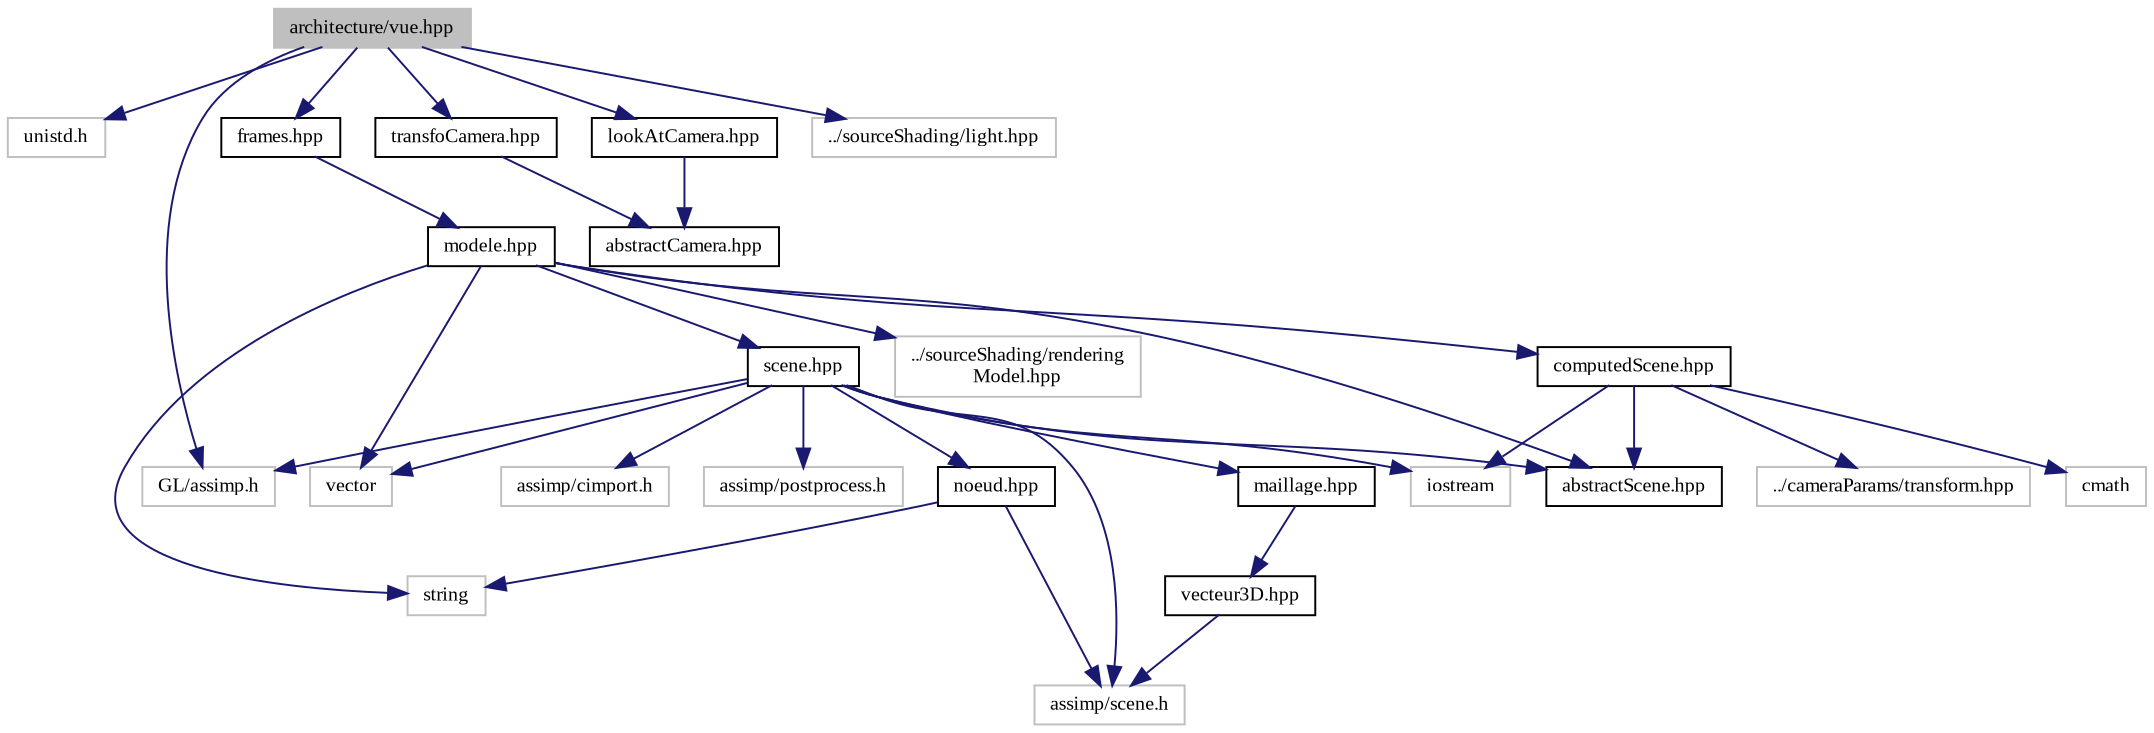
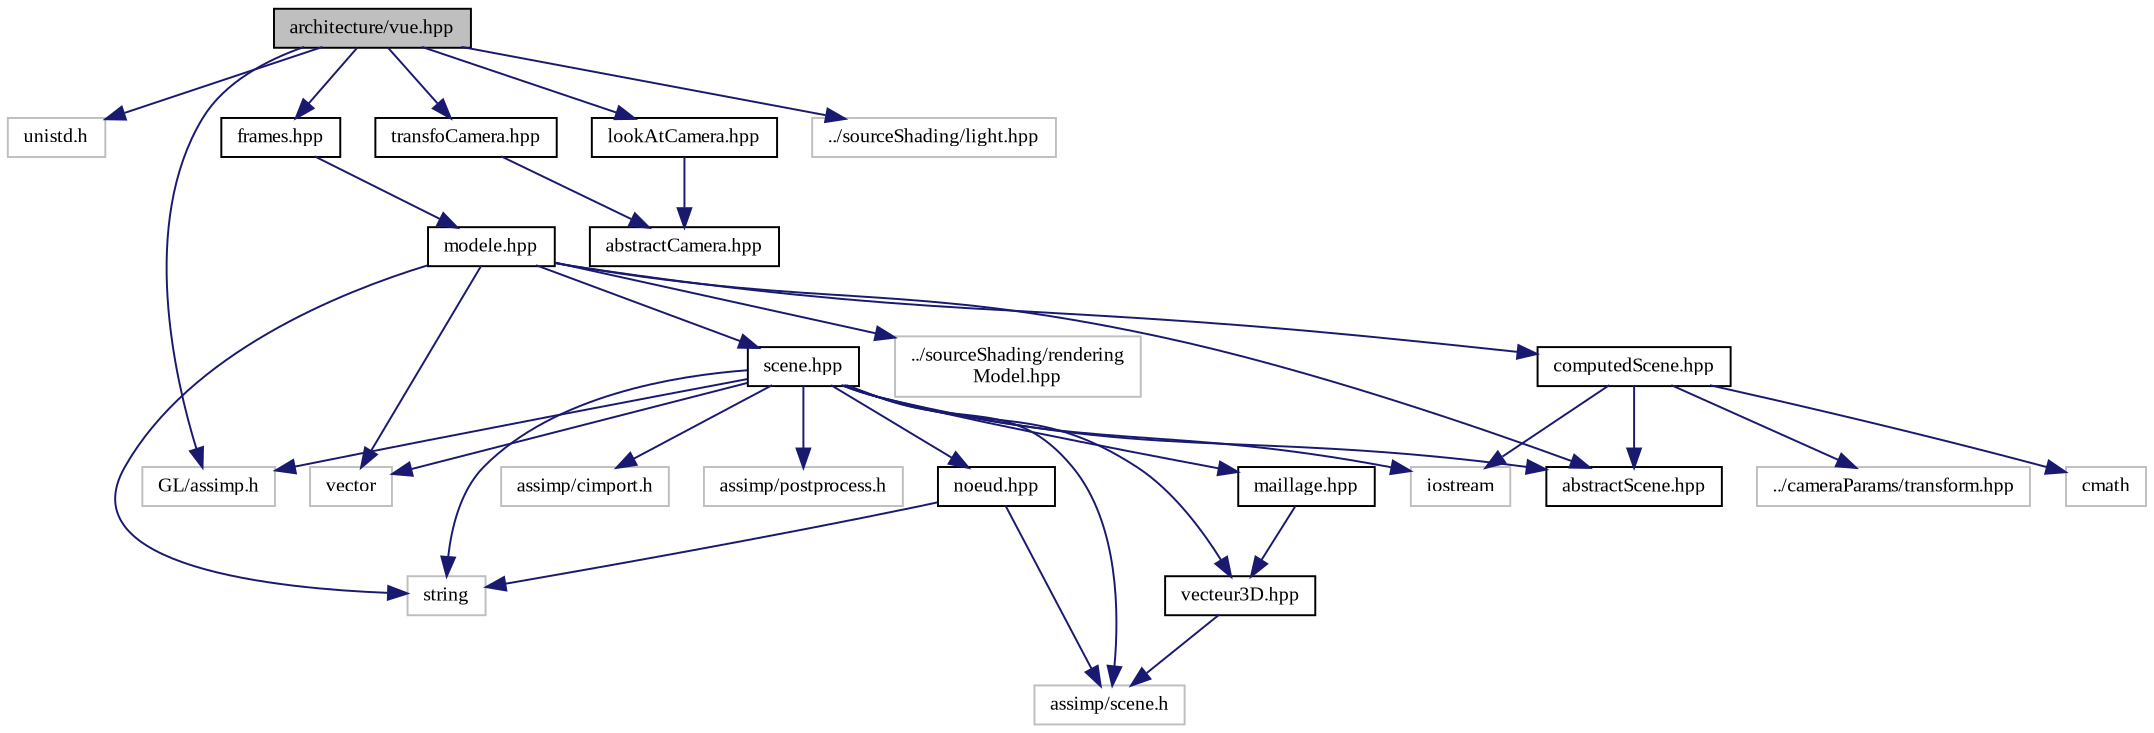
(372, 28) -> (372, 28)
none -> (643, 386)
none -> (1134, 465)
